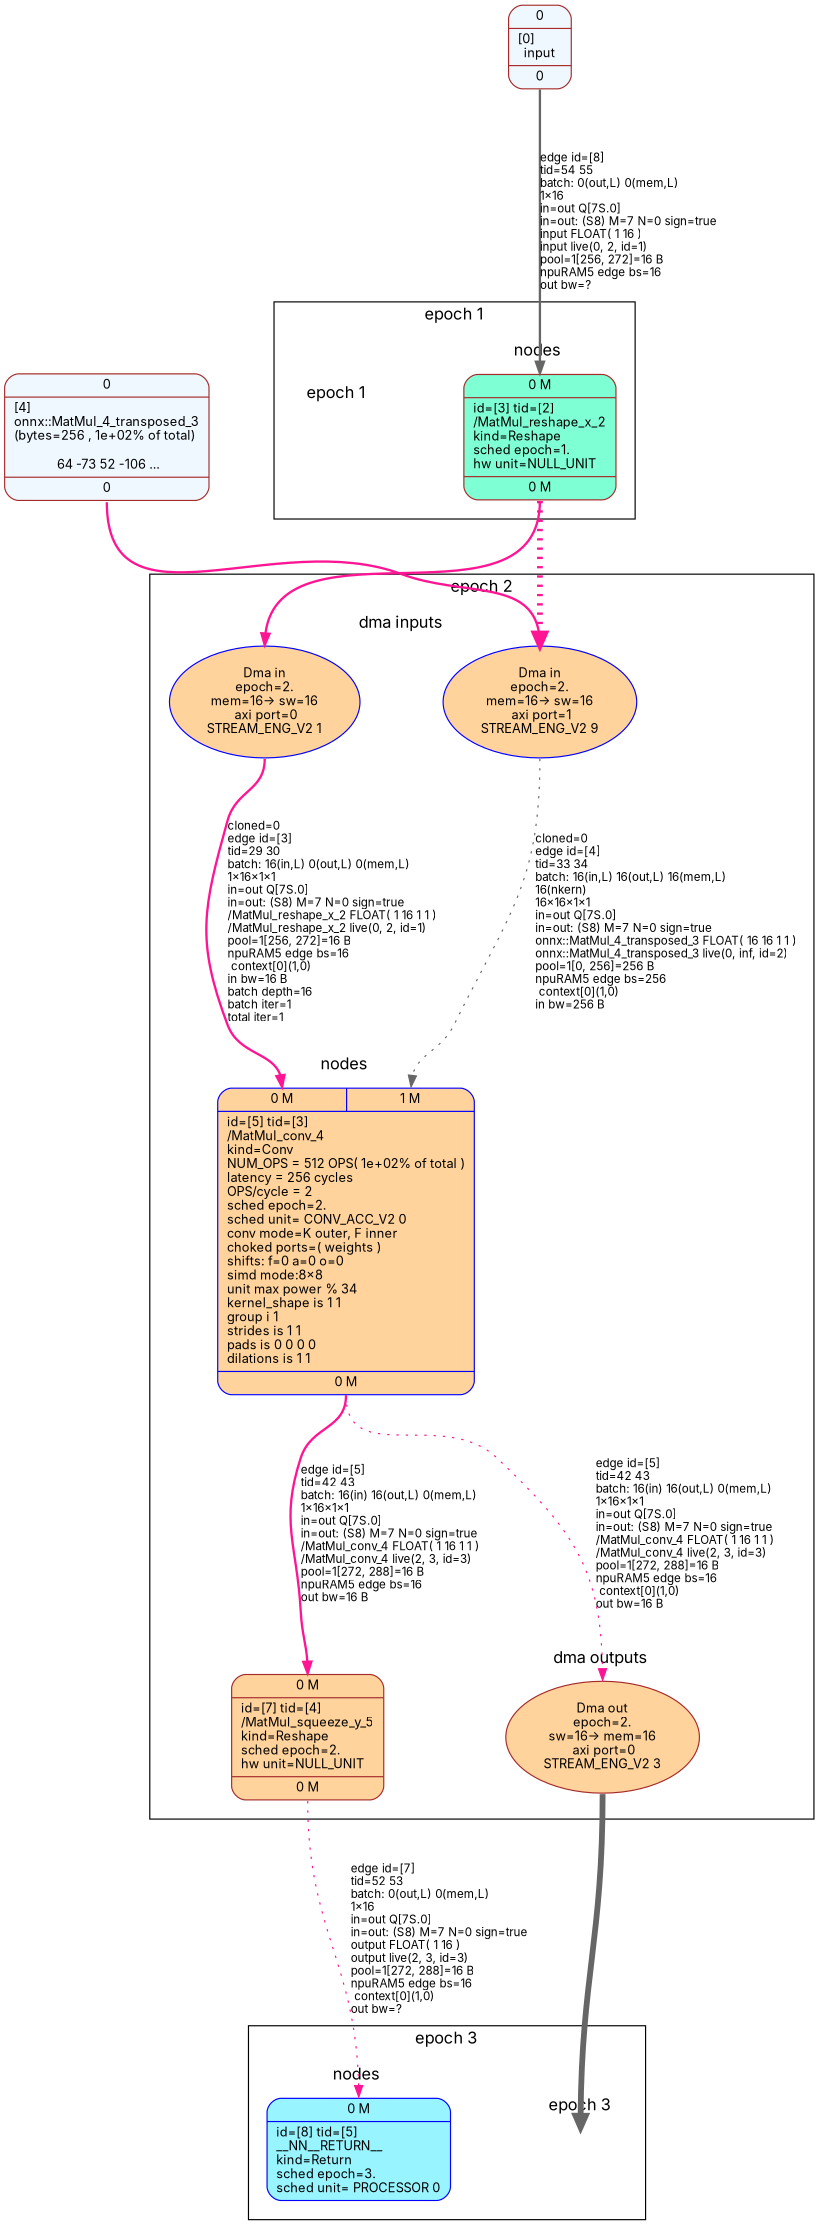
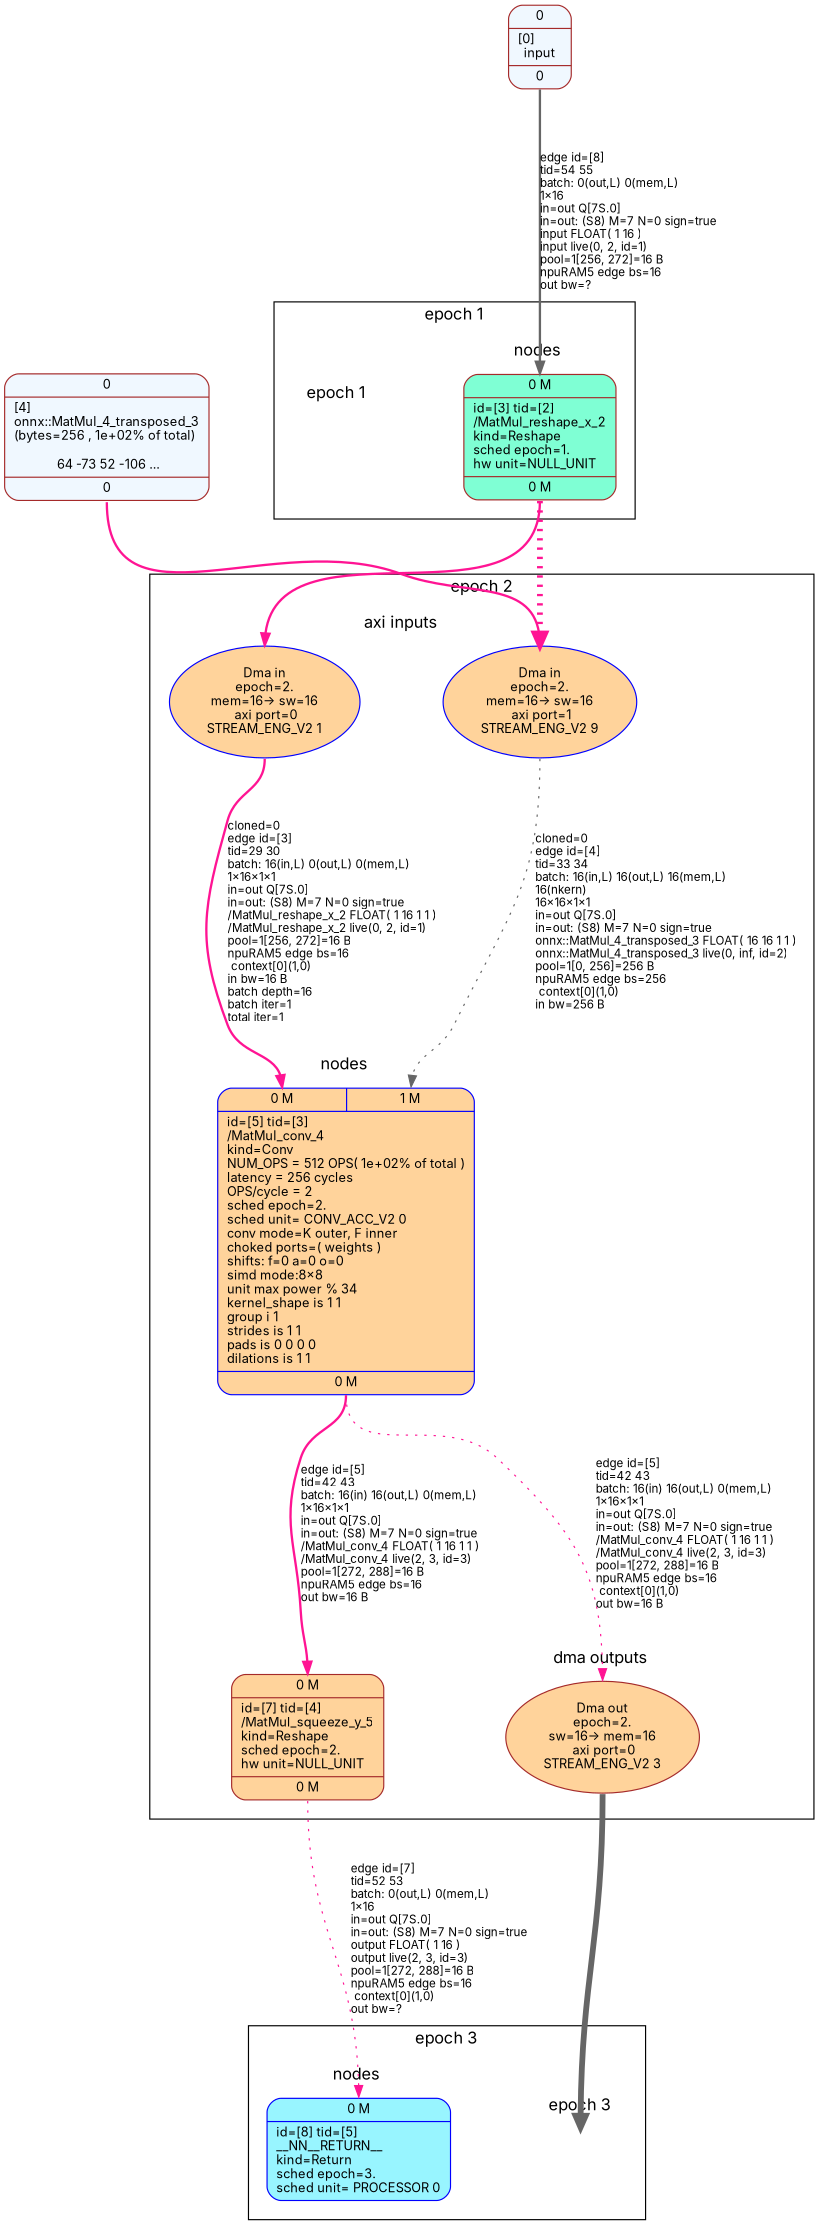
(403, 624) -> (403, 624)
